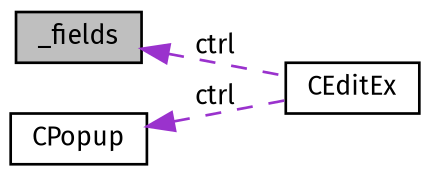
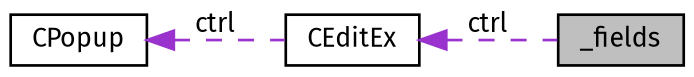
(227, 65) -> (502, 40)
